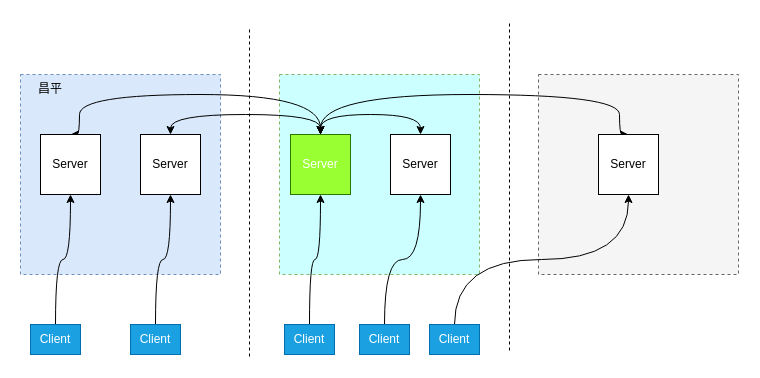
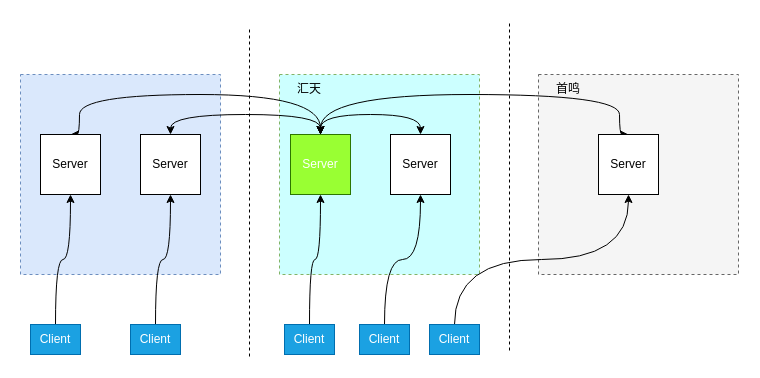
(51, 90) -> none
none -> (310, 90)
none -> (569, 90)
